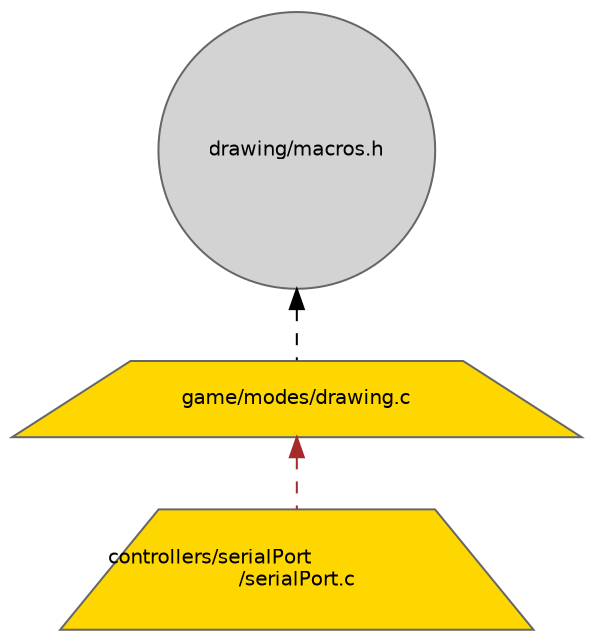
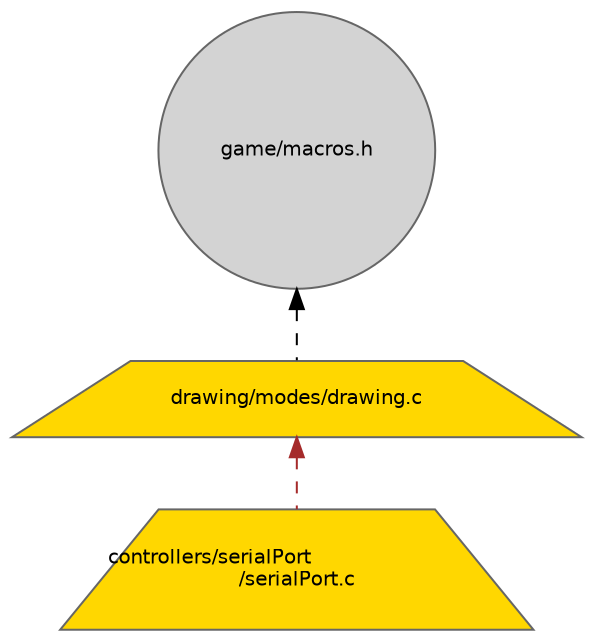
(297, 150) -> (297, 150)
(297, 399) -> (297, 399)
